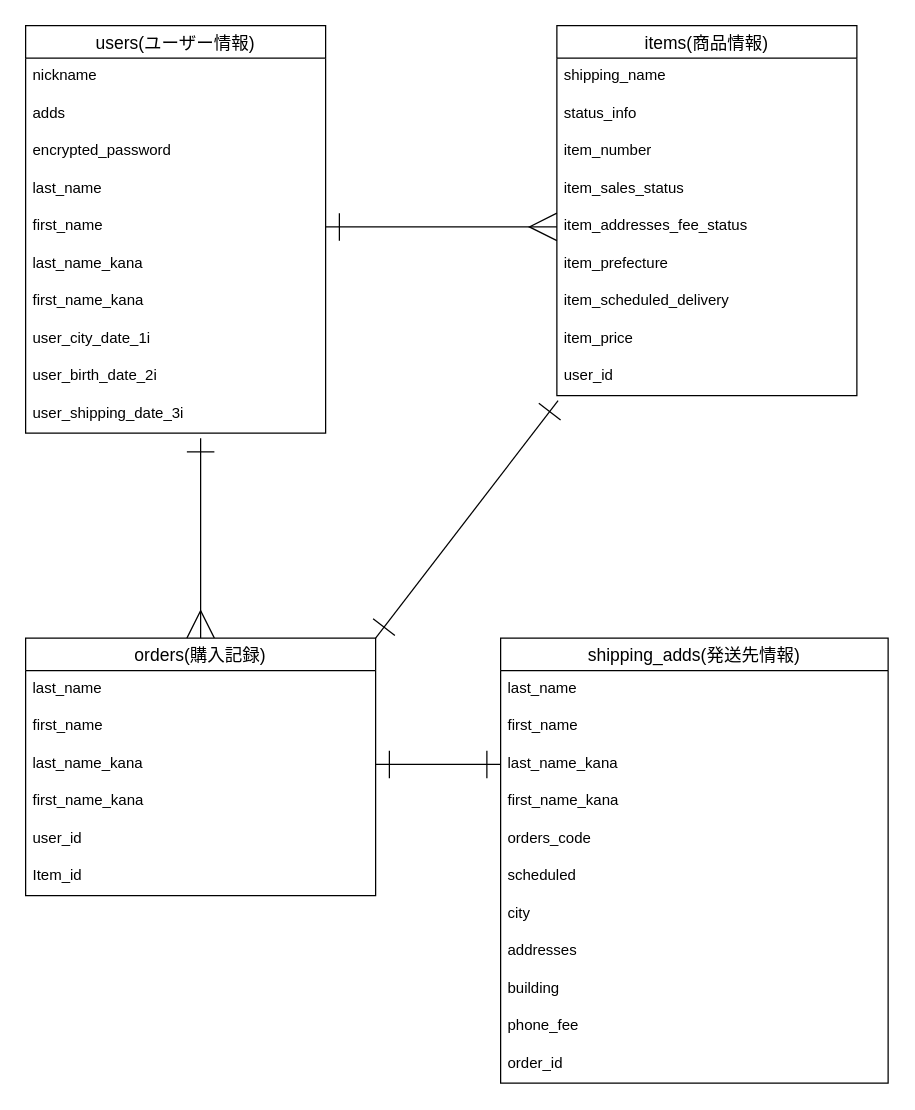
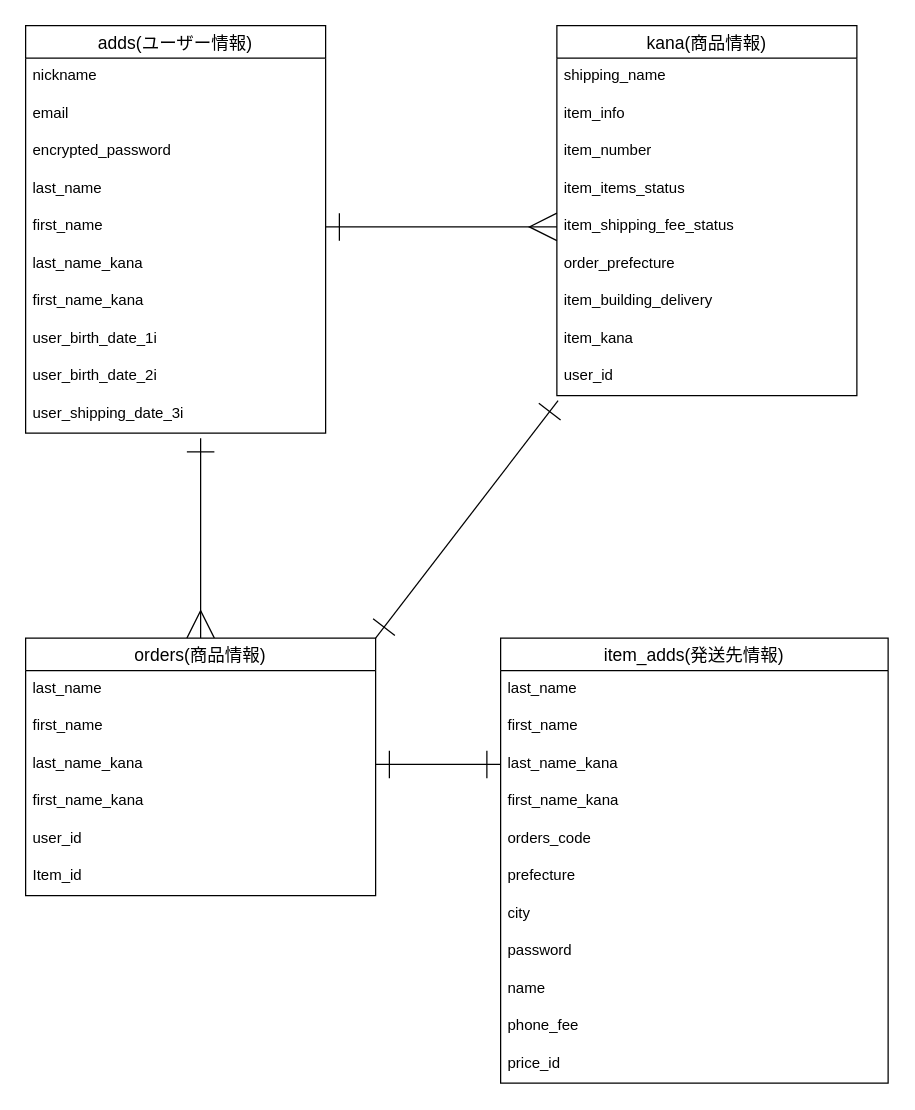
(175, 43) -> (175, 43)
(706, 43) -> (706, 43)
(49, 113) -> (50, 113)
(608, 113) -> (598, 113)
(631, 188) -> (631, 188)
(667, 225) -> (659, 225)
(625, 263) -> (631, 263)
(653, 300) -> (644, 300)
(100, 338) -> (104, 338)
(602, 338) -> (600, 338)
(200, 655) -> (200, 655)
(694, 655) -> (694, 655)
(543, 875) -> (550, 875)
(545, 950) -> (541, 950)
(535, 988) -> (524, 988)
(539, 1063) -> (537, 1063)
